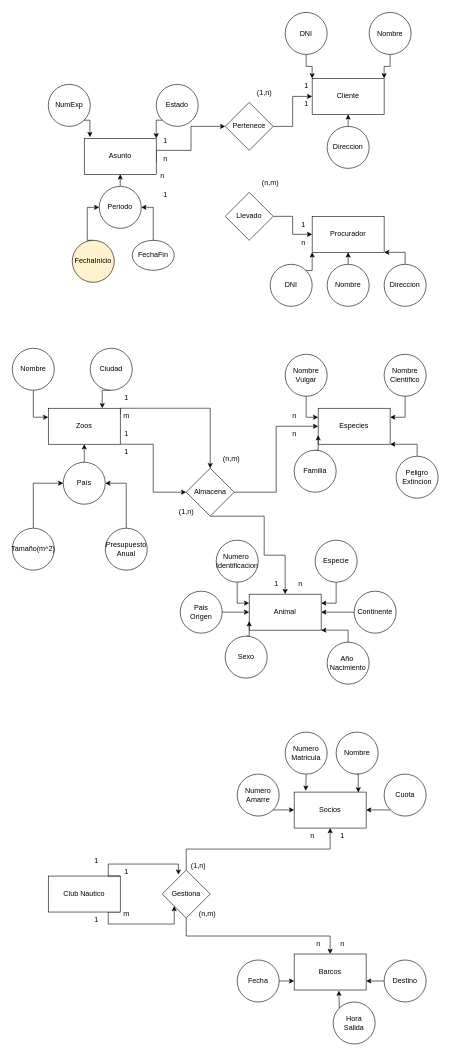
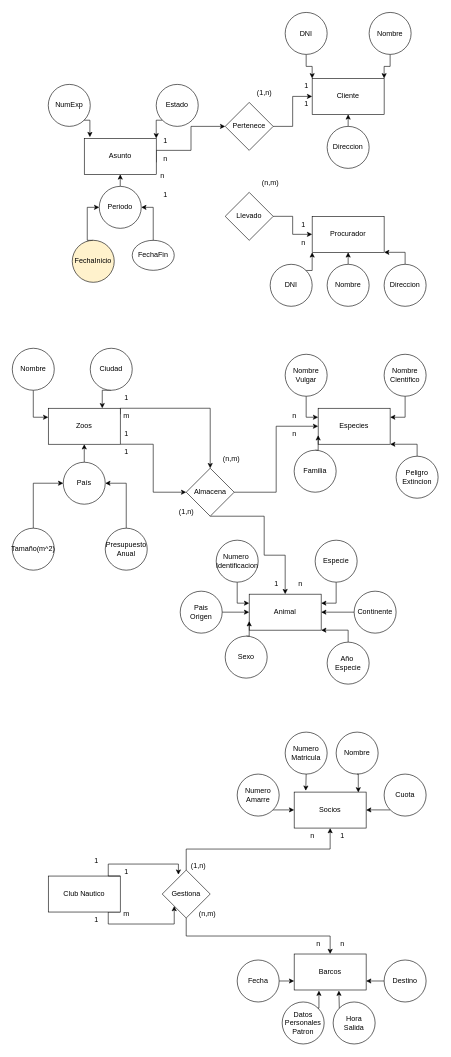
(348, 663) -> (348, 663)
none -> (319, 1008)
none -> (303, 1023)
